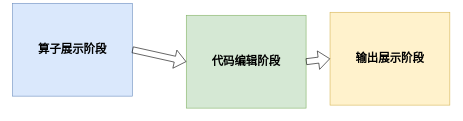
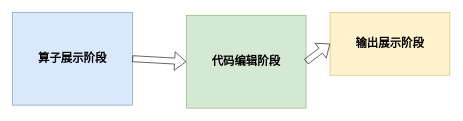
(72, 50) -> (72, 59)
(390, 59) -> (390, 44)
